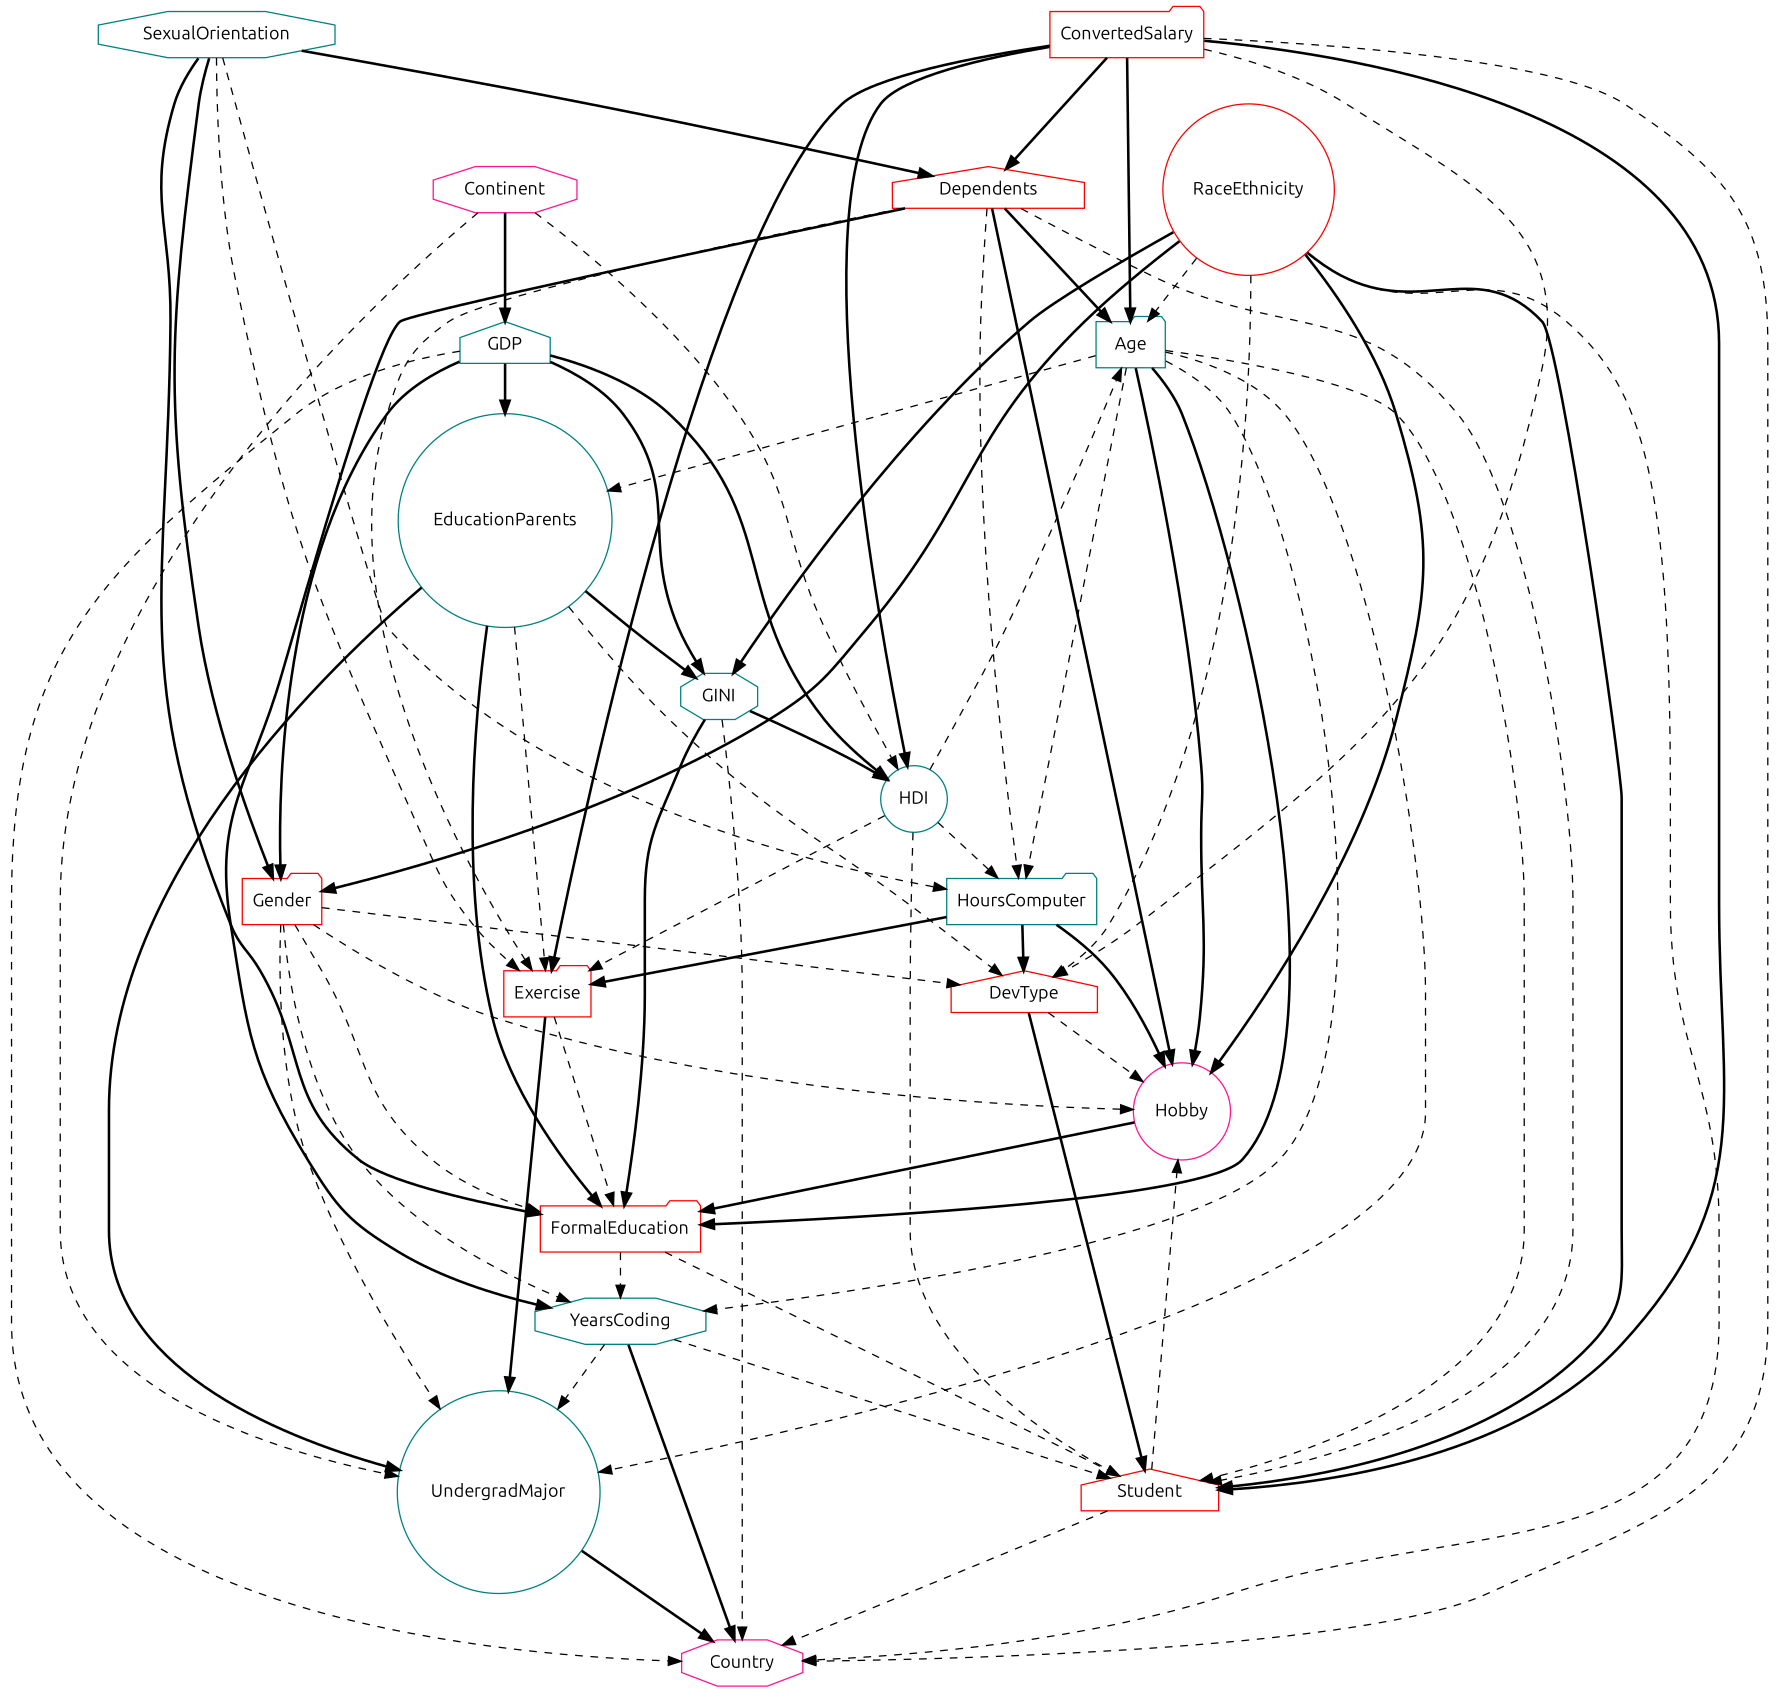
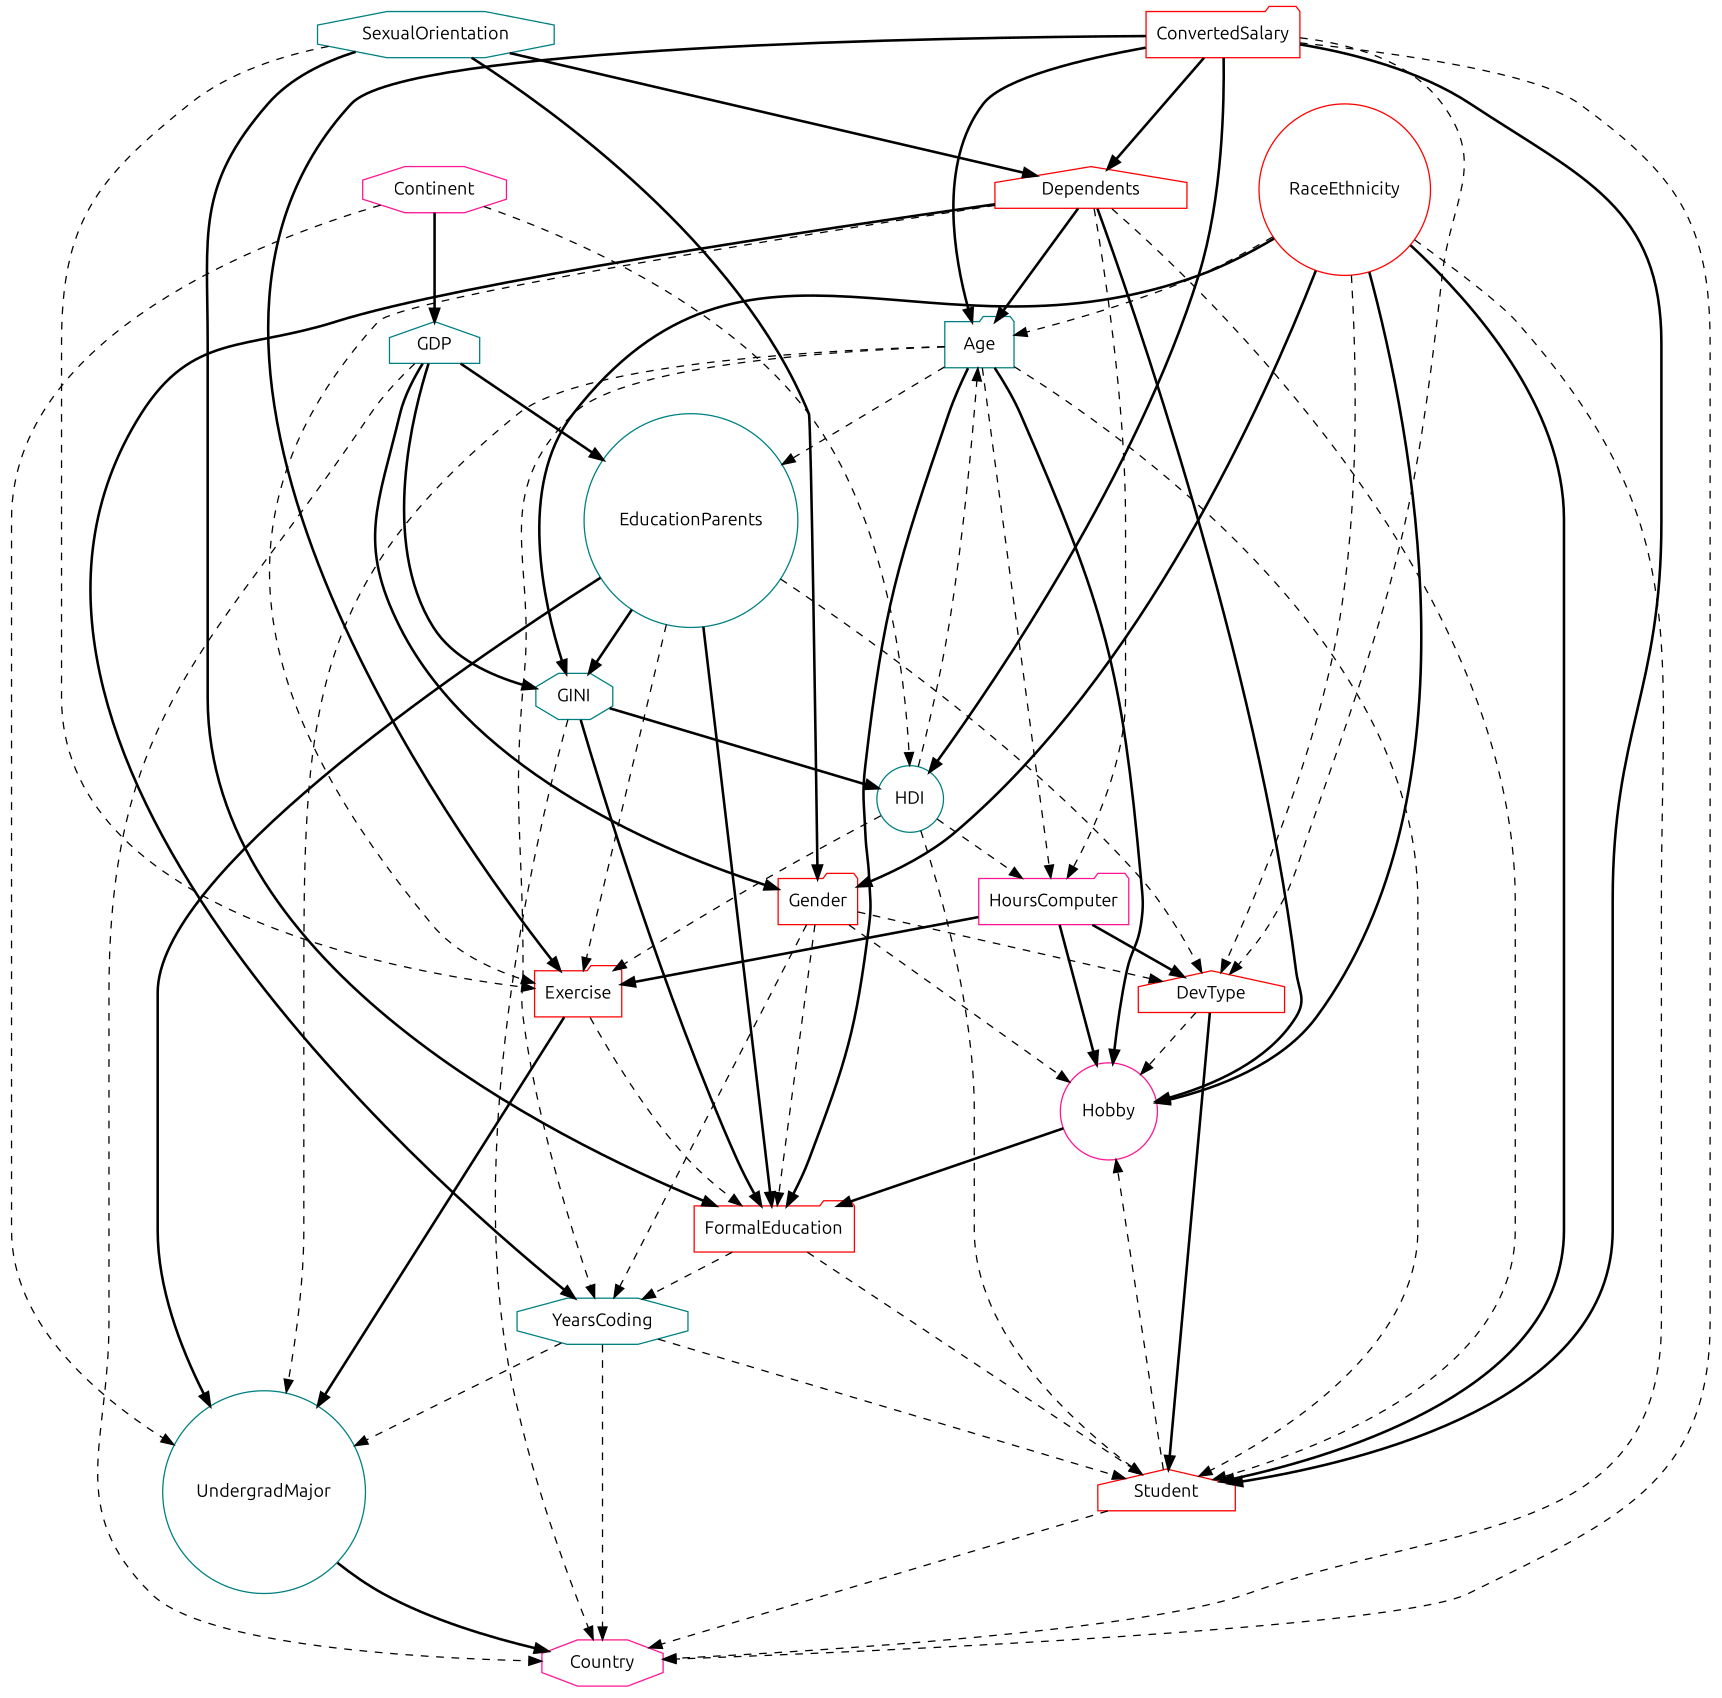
(745, 534) -> none
(395, 635) -> none
(1022, 901) -> (1054, 901)
(323, 1198) -> none
(679, 1486) -> (603, 1486)
